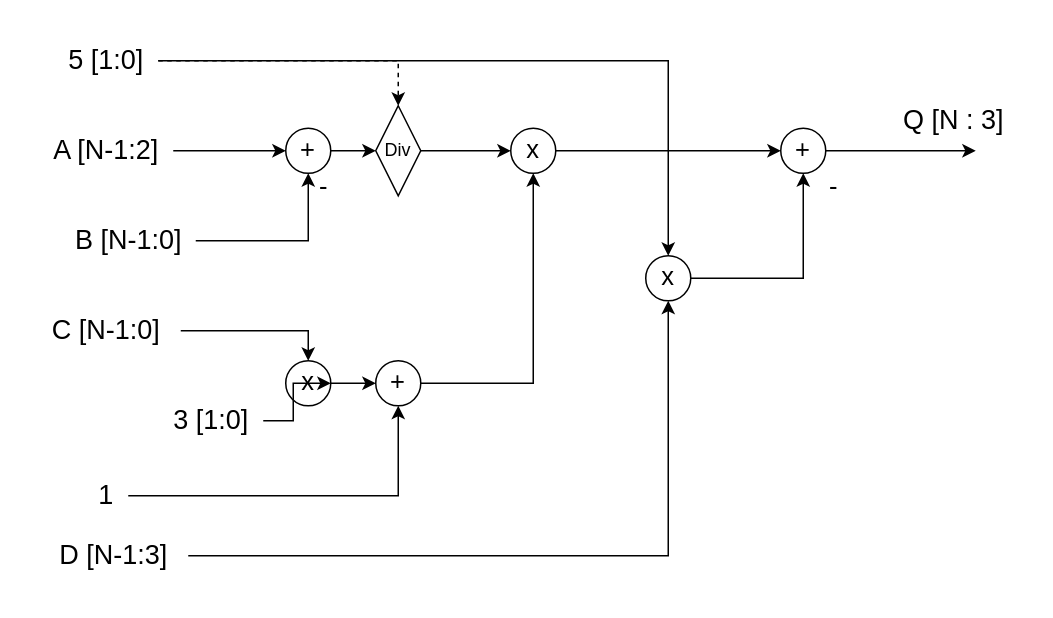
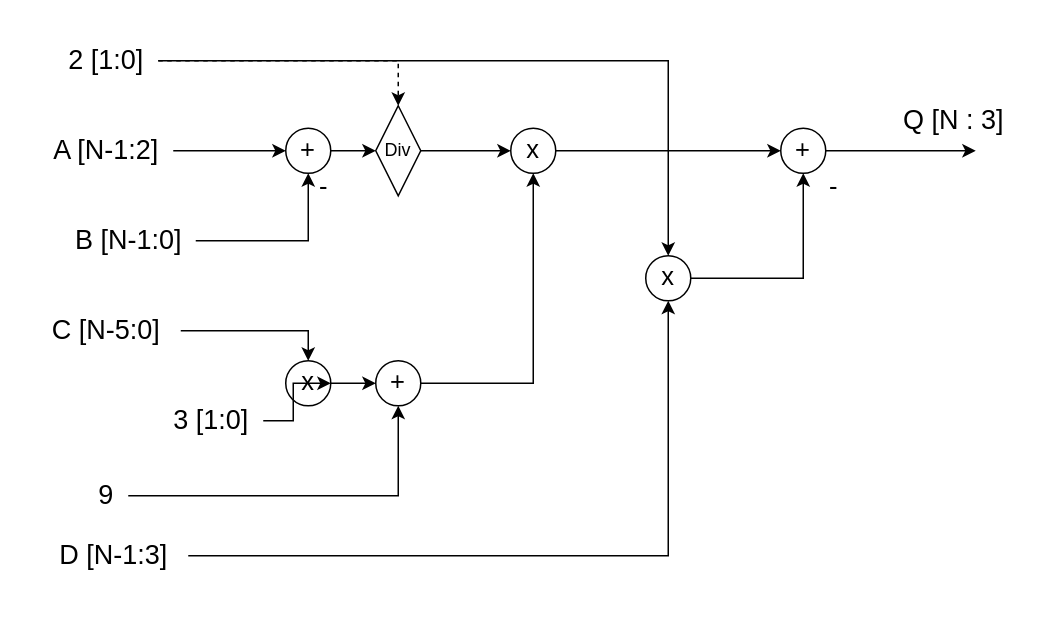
(107, 61) -> (107, 61)
(107, 331) -> (107, 331)
(107, 496) -> (107, 496)
